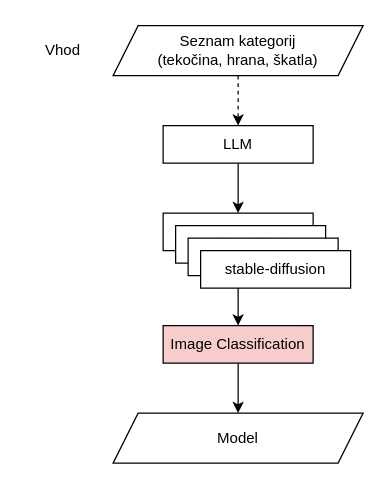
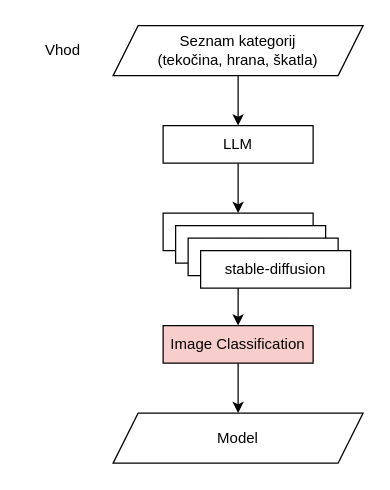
(238, 96) -> (238, 96)
